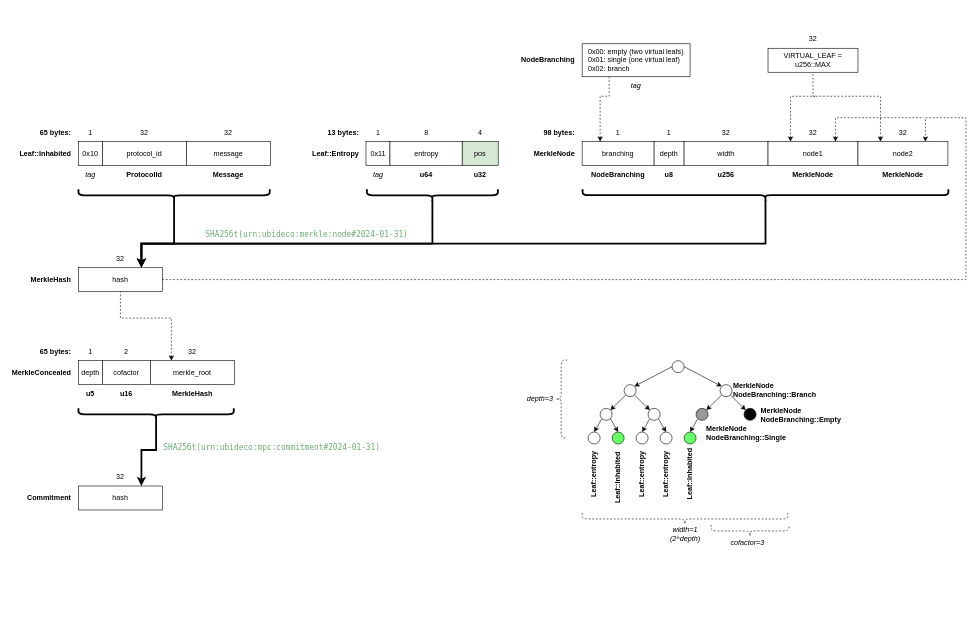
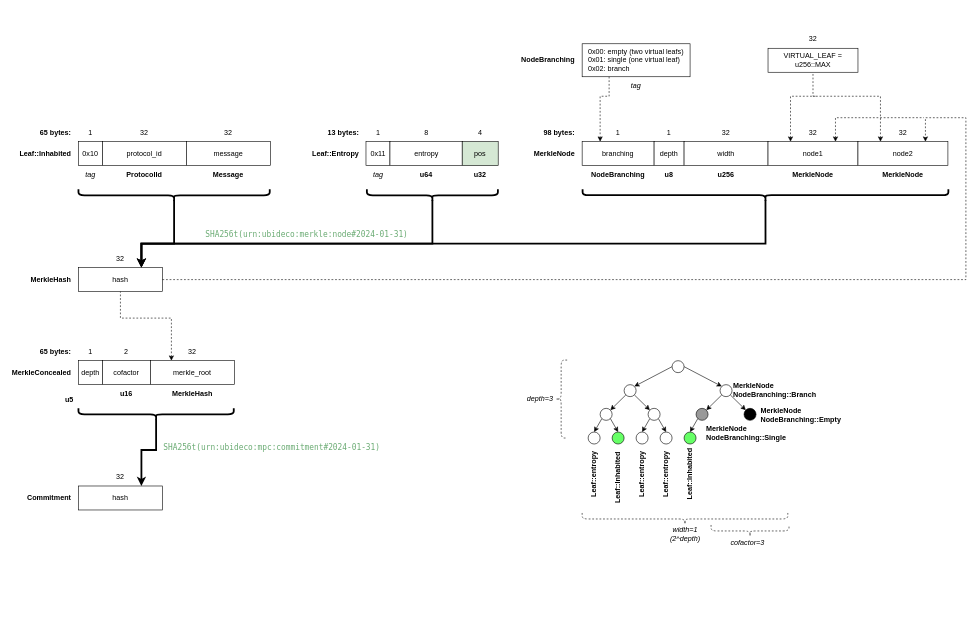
(90, 394) -> (69, 400)
